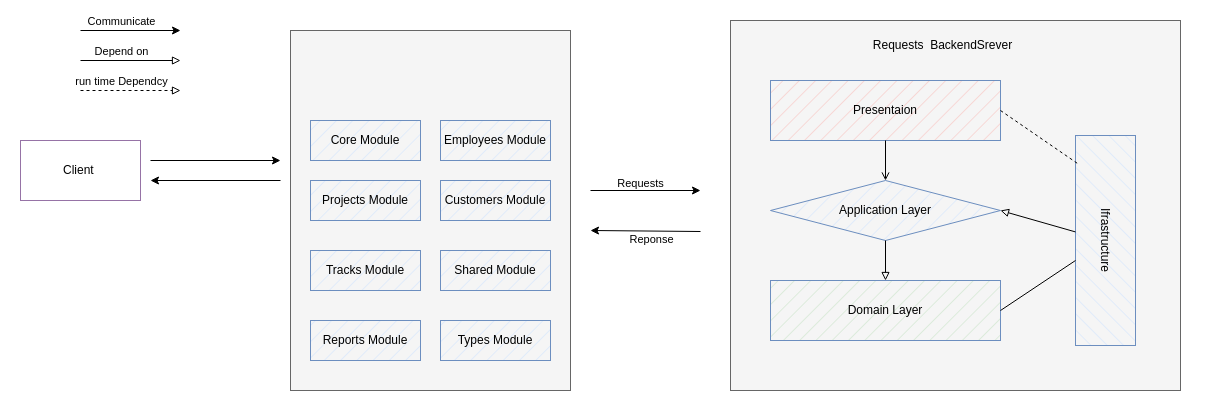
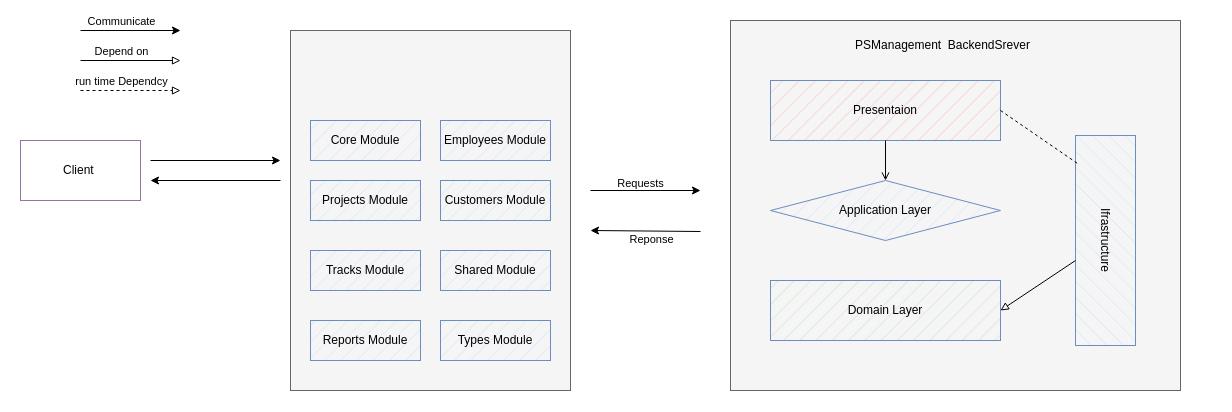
(943, 46) -> (943, 46)
(1042, 222) -> none
(886, 256) -> none
(1006, 307) -> (1008, 305)
